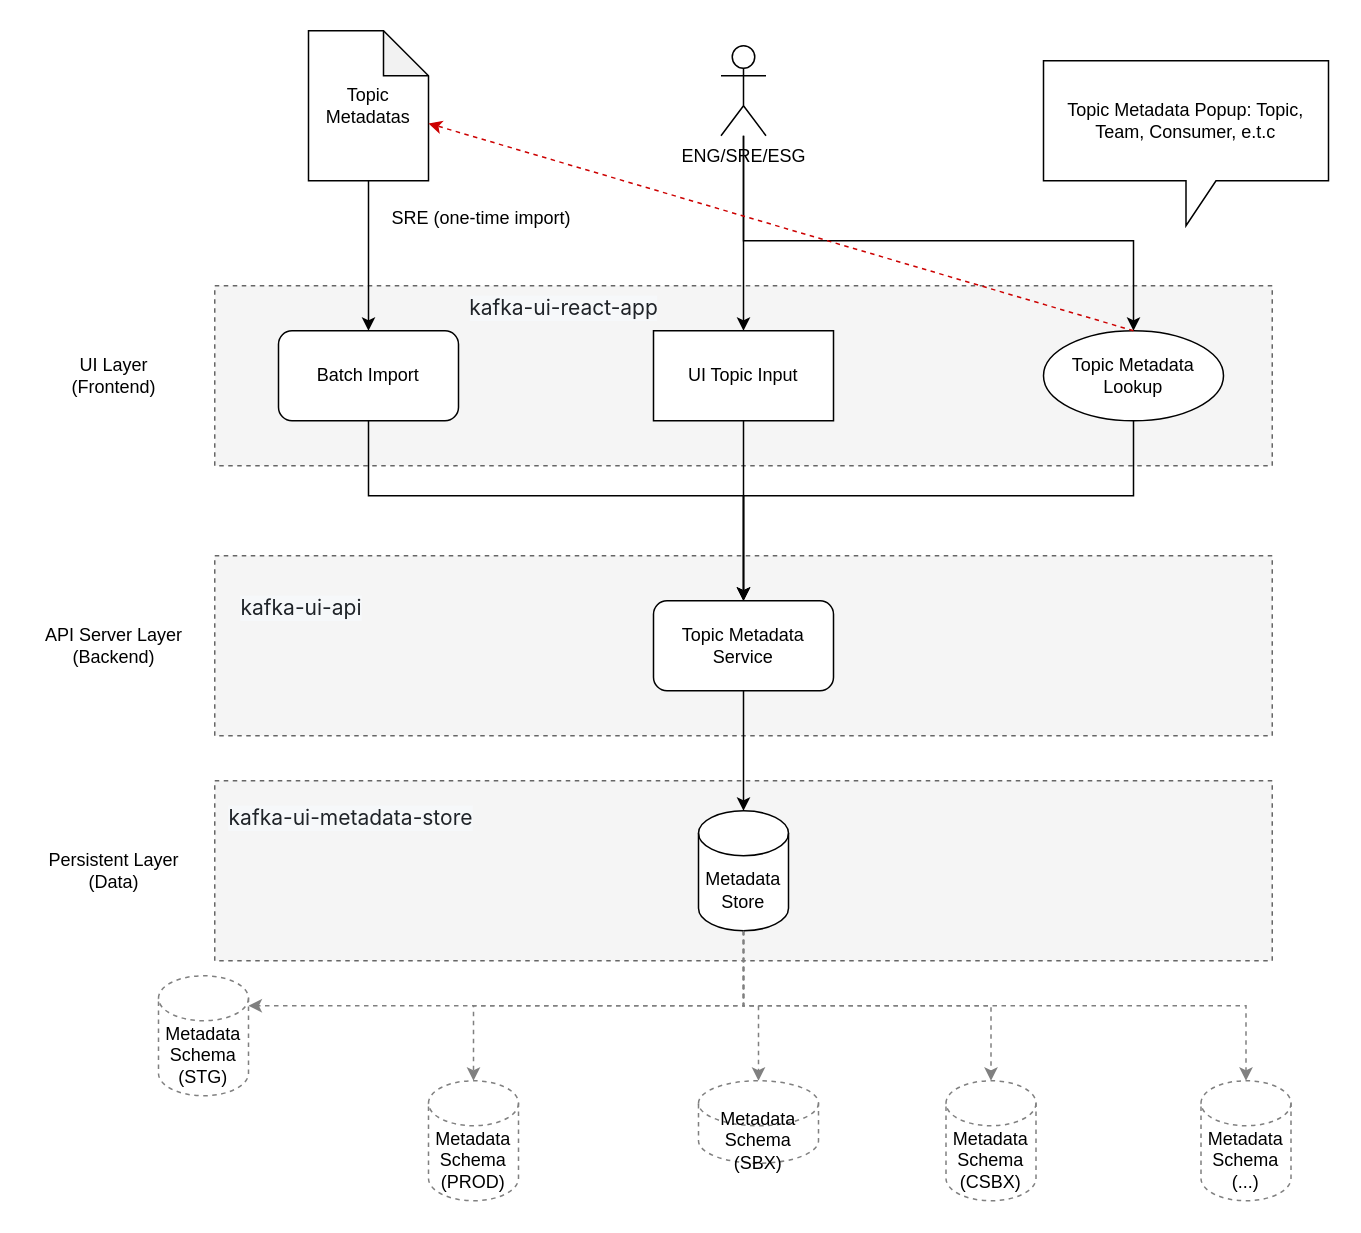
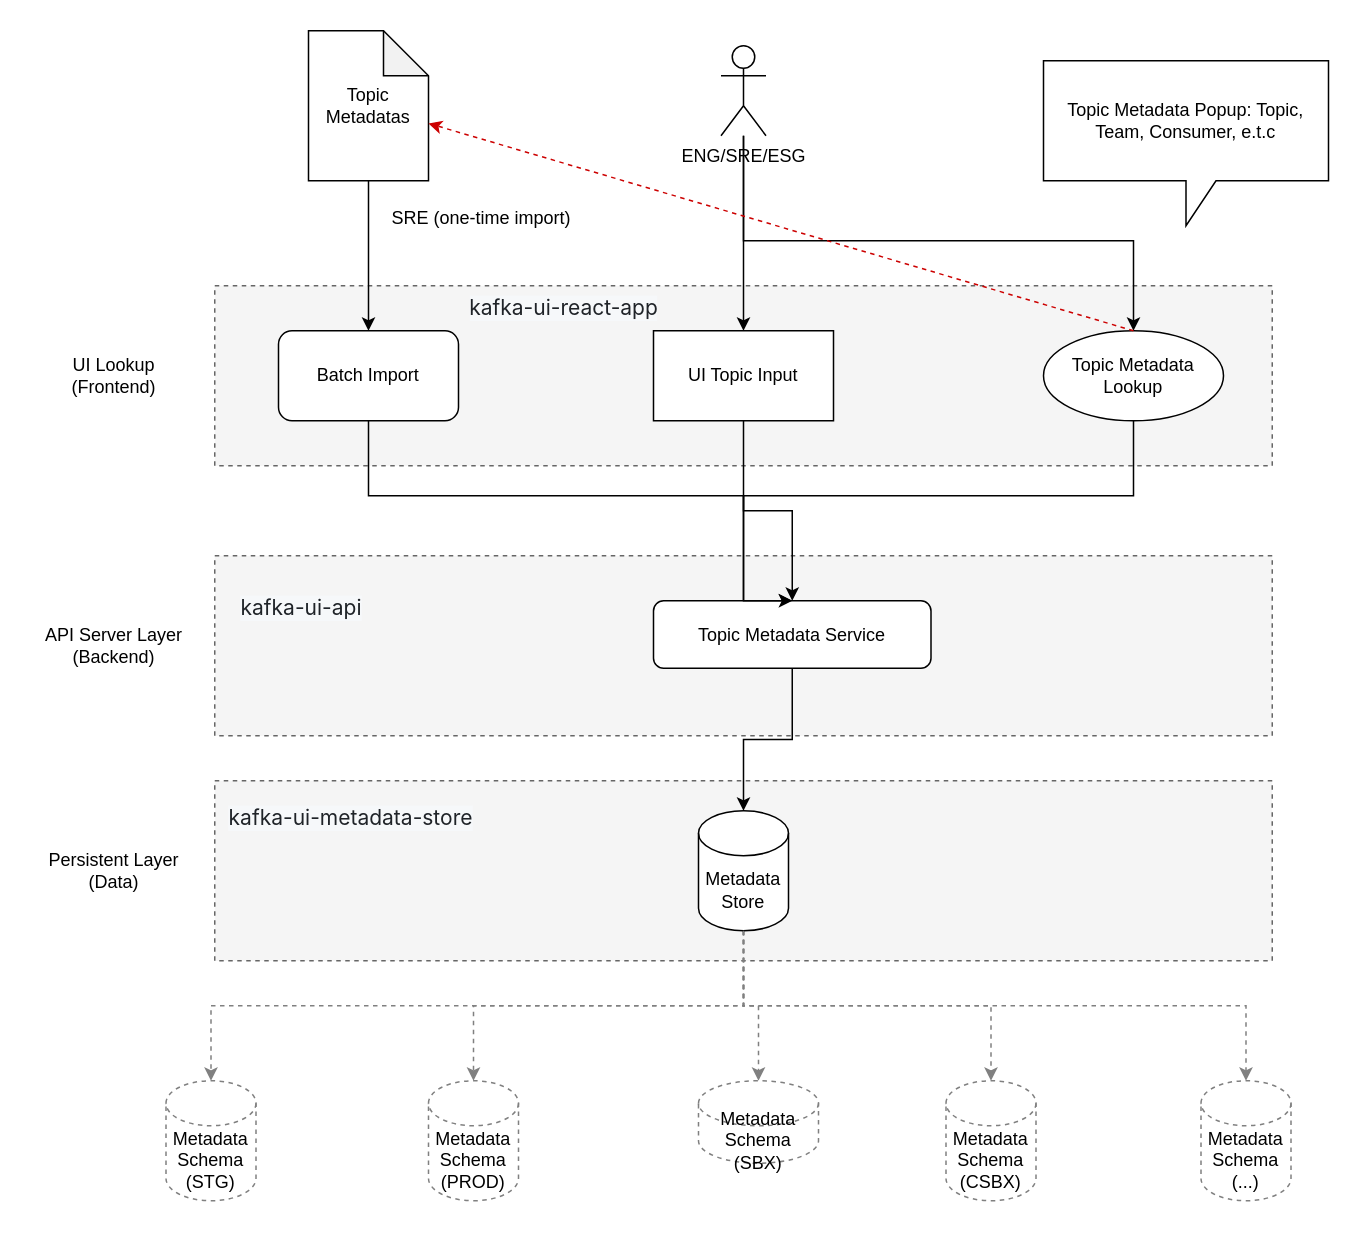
(114, 376) -> (114, 376)
(743, 646) -> (792, 635)
(203, 1036) -> (211, 1141)
